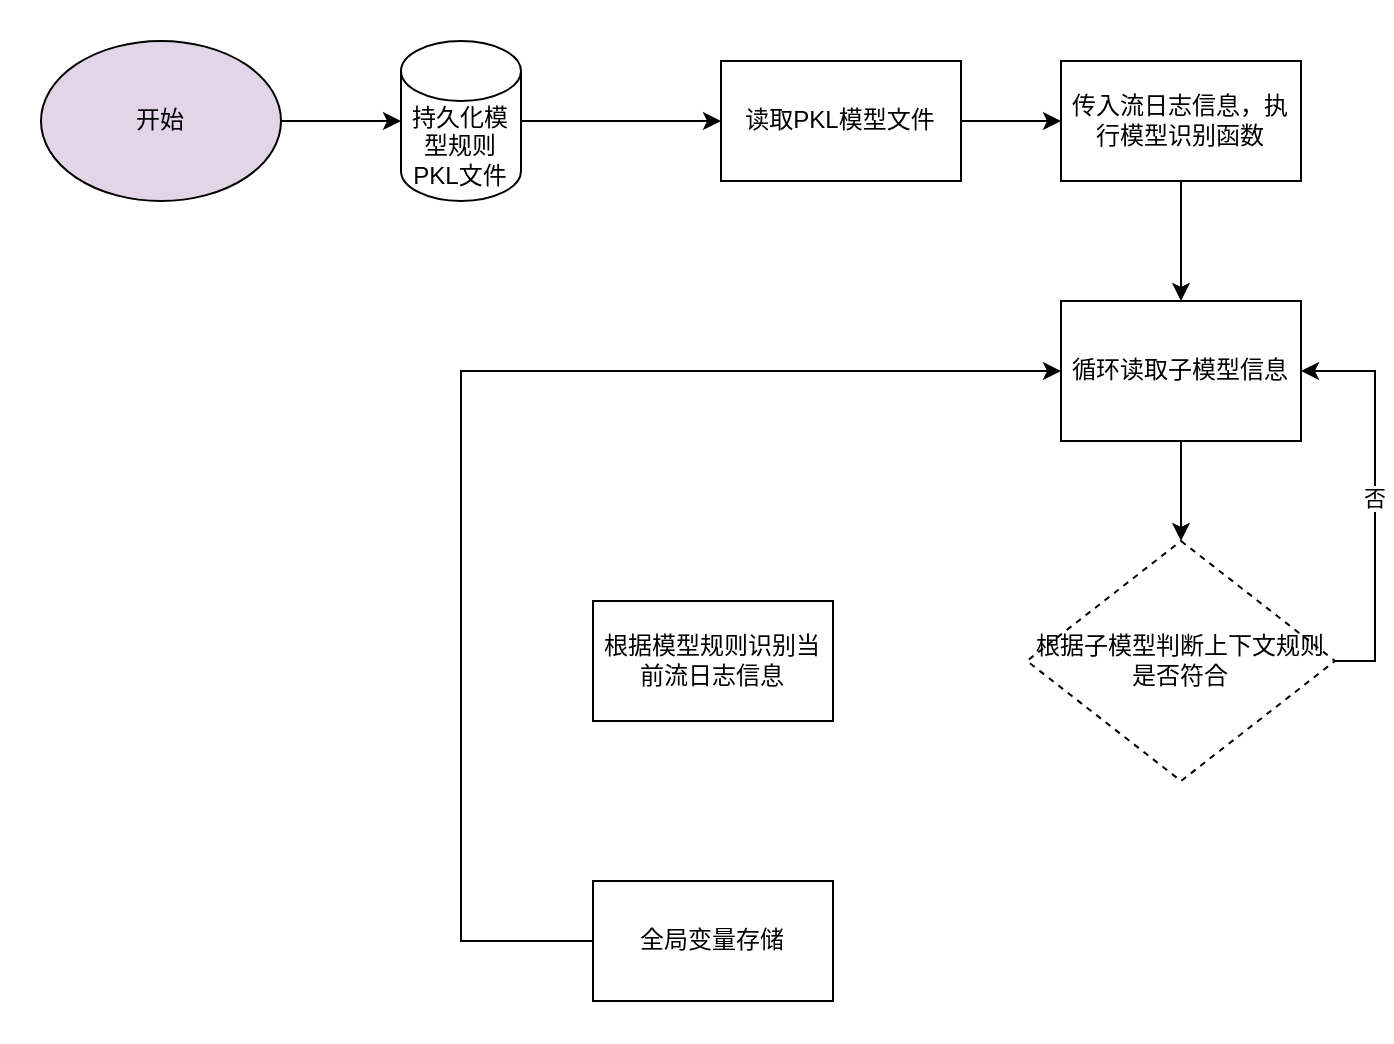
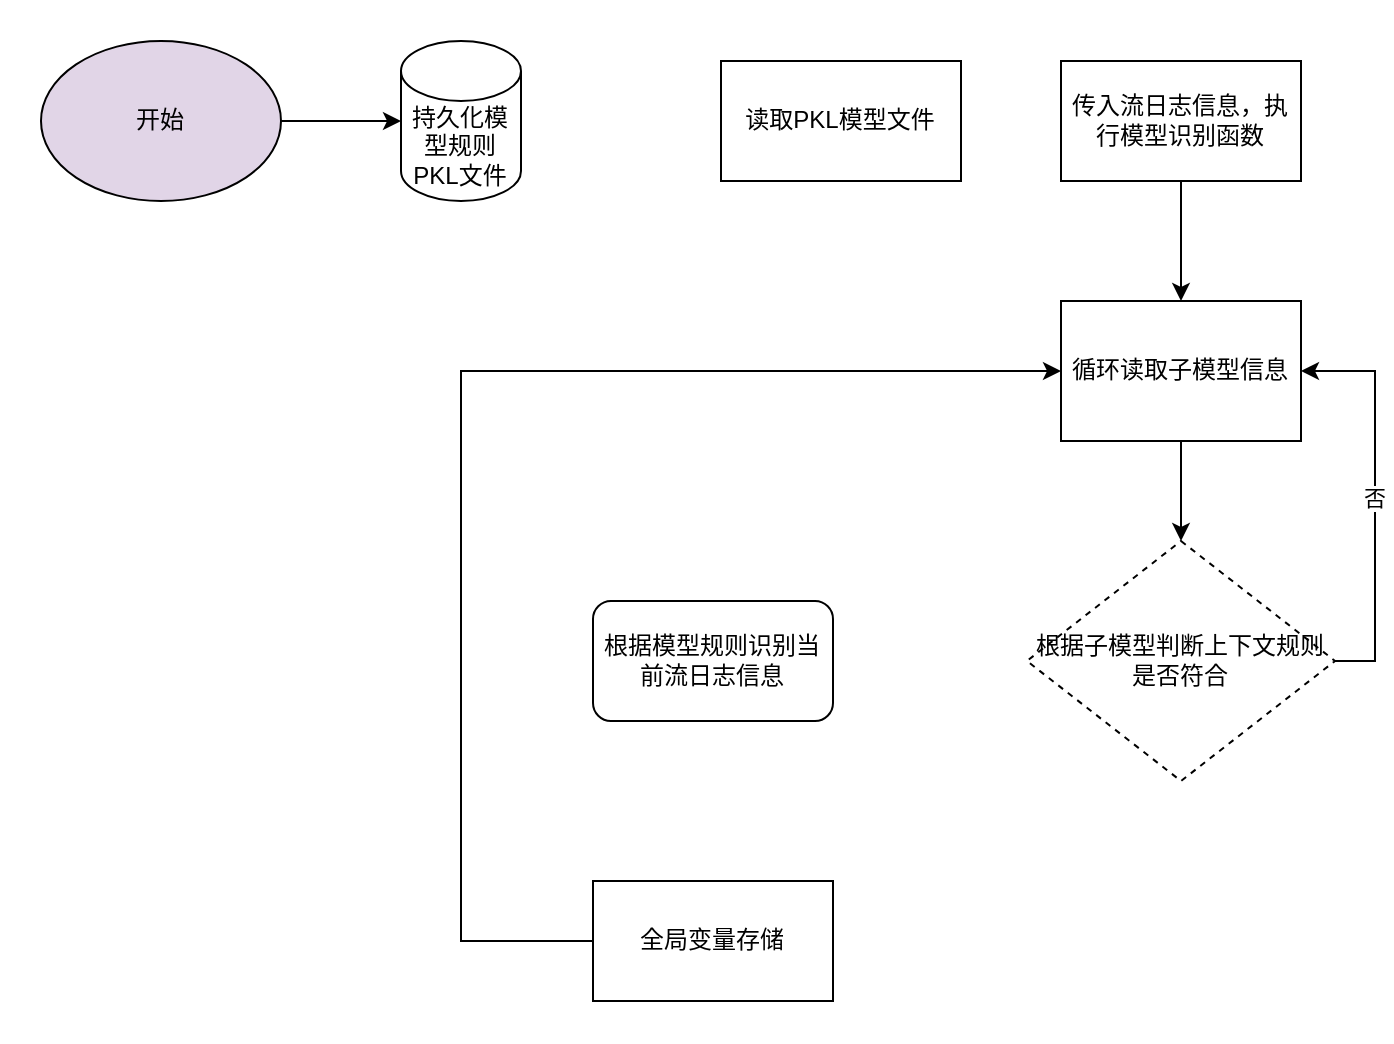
(614, 121) -> none
(1004, 121) -> none
(713, 661) -> (713, 661)
